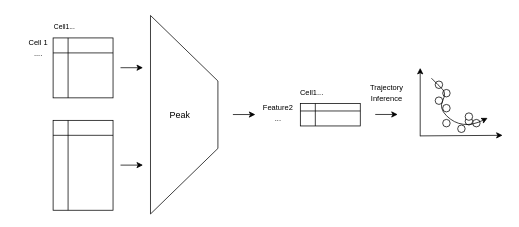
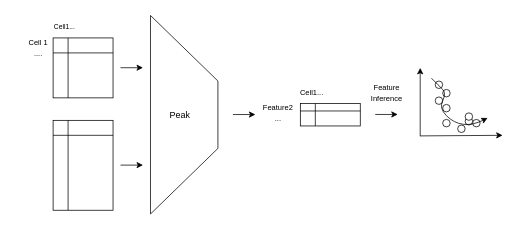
(387, 93) -> (387, 93)
